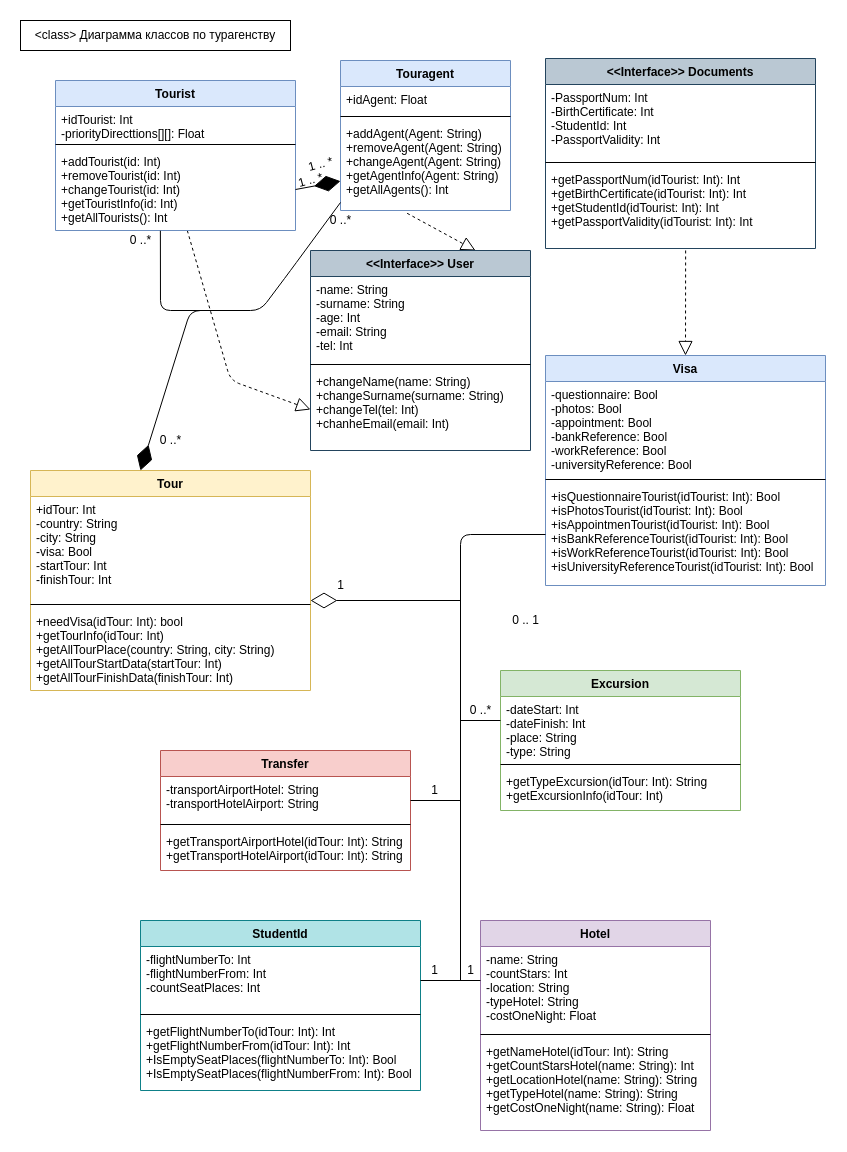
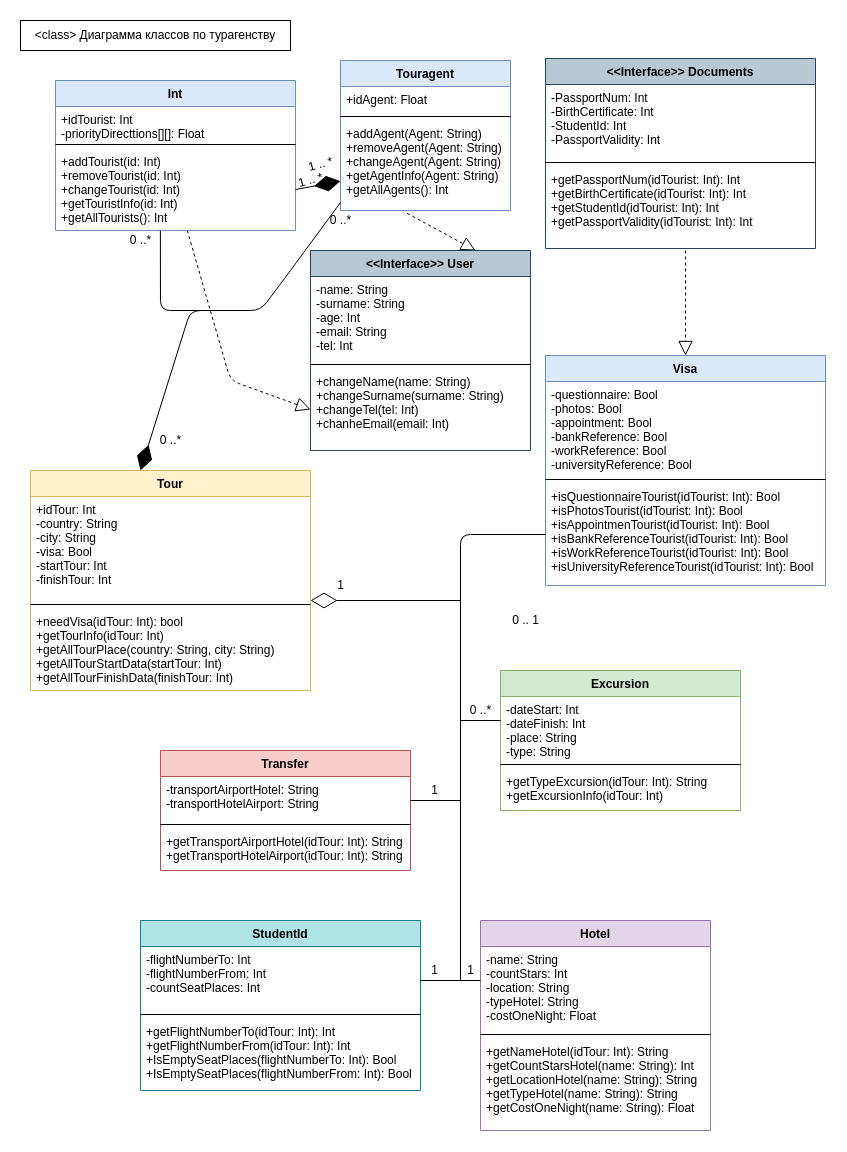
(175, 94) -> (175, 94)
